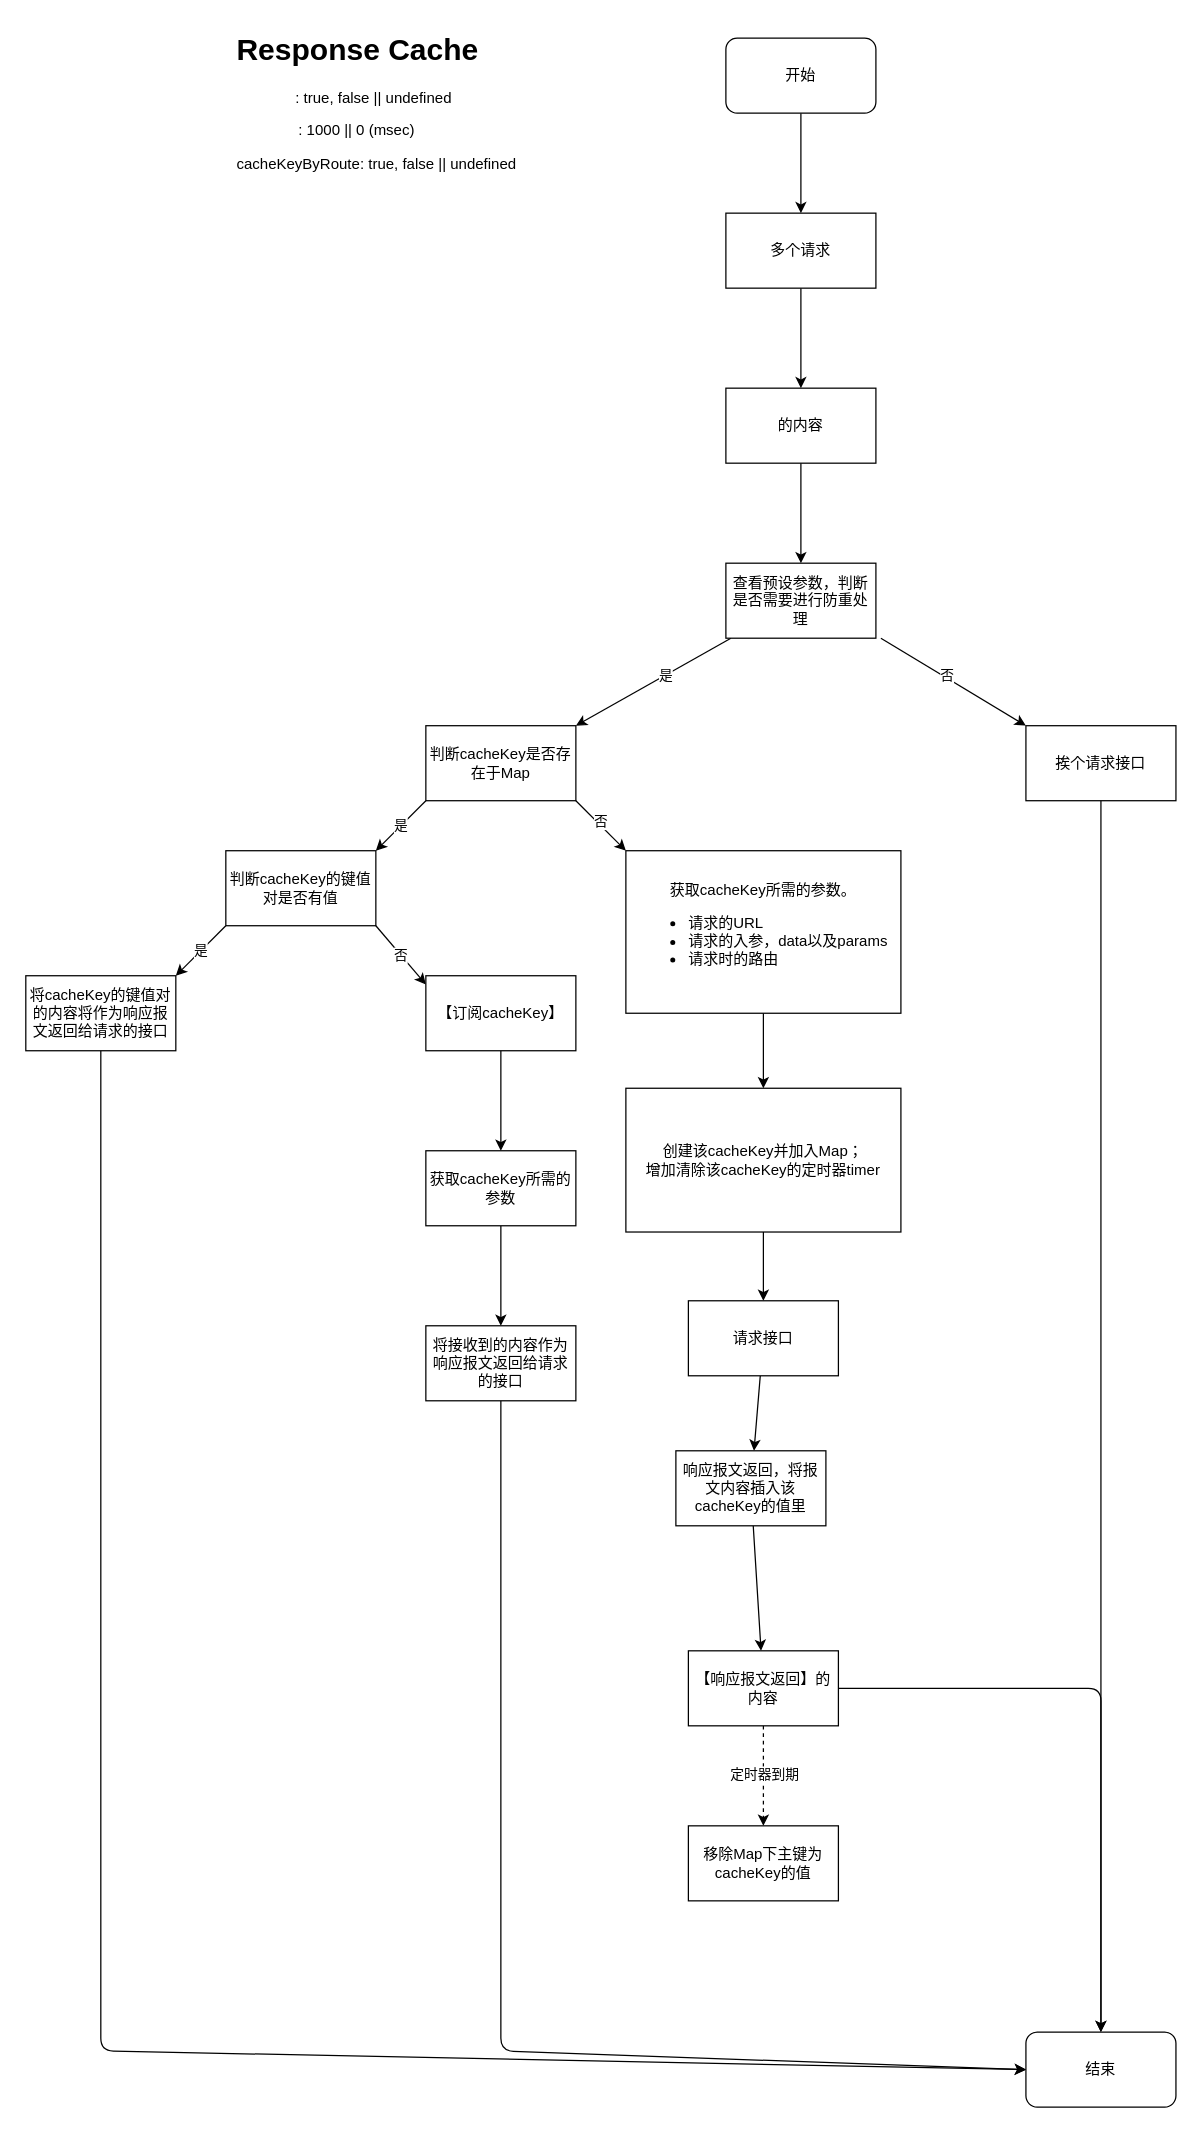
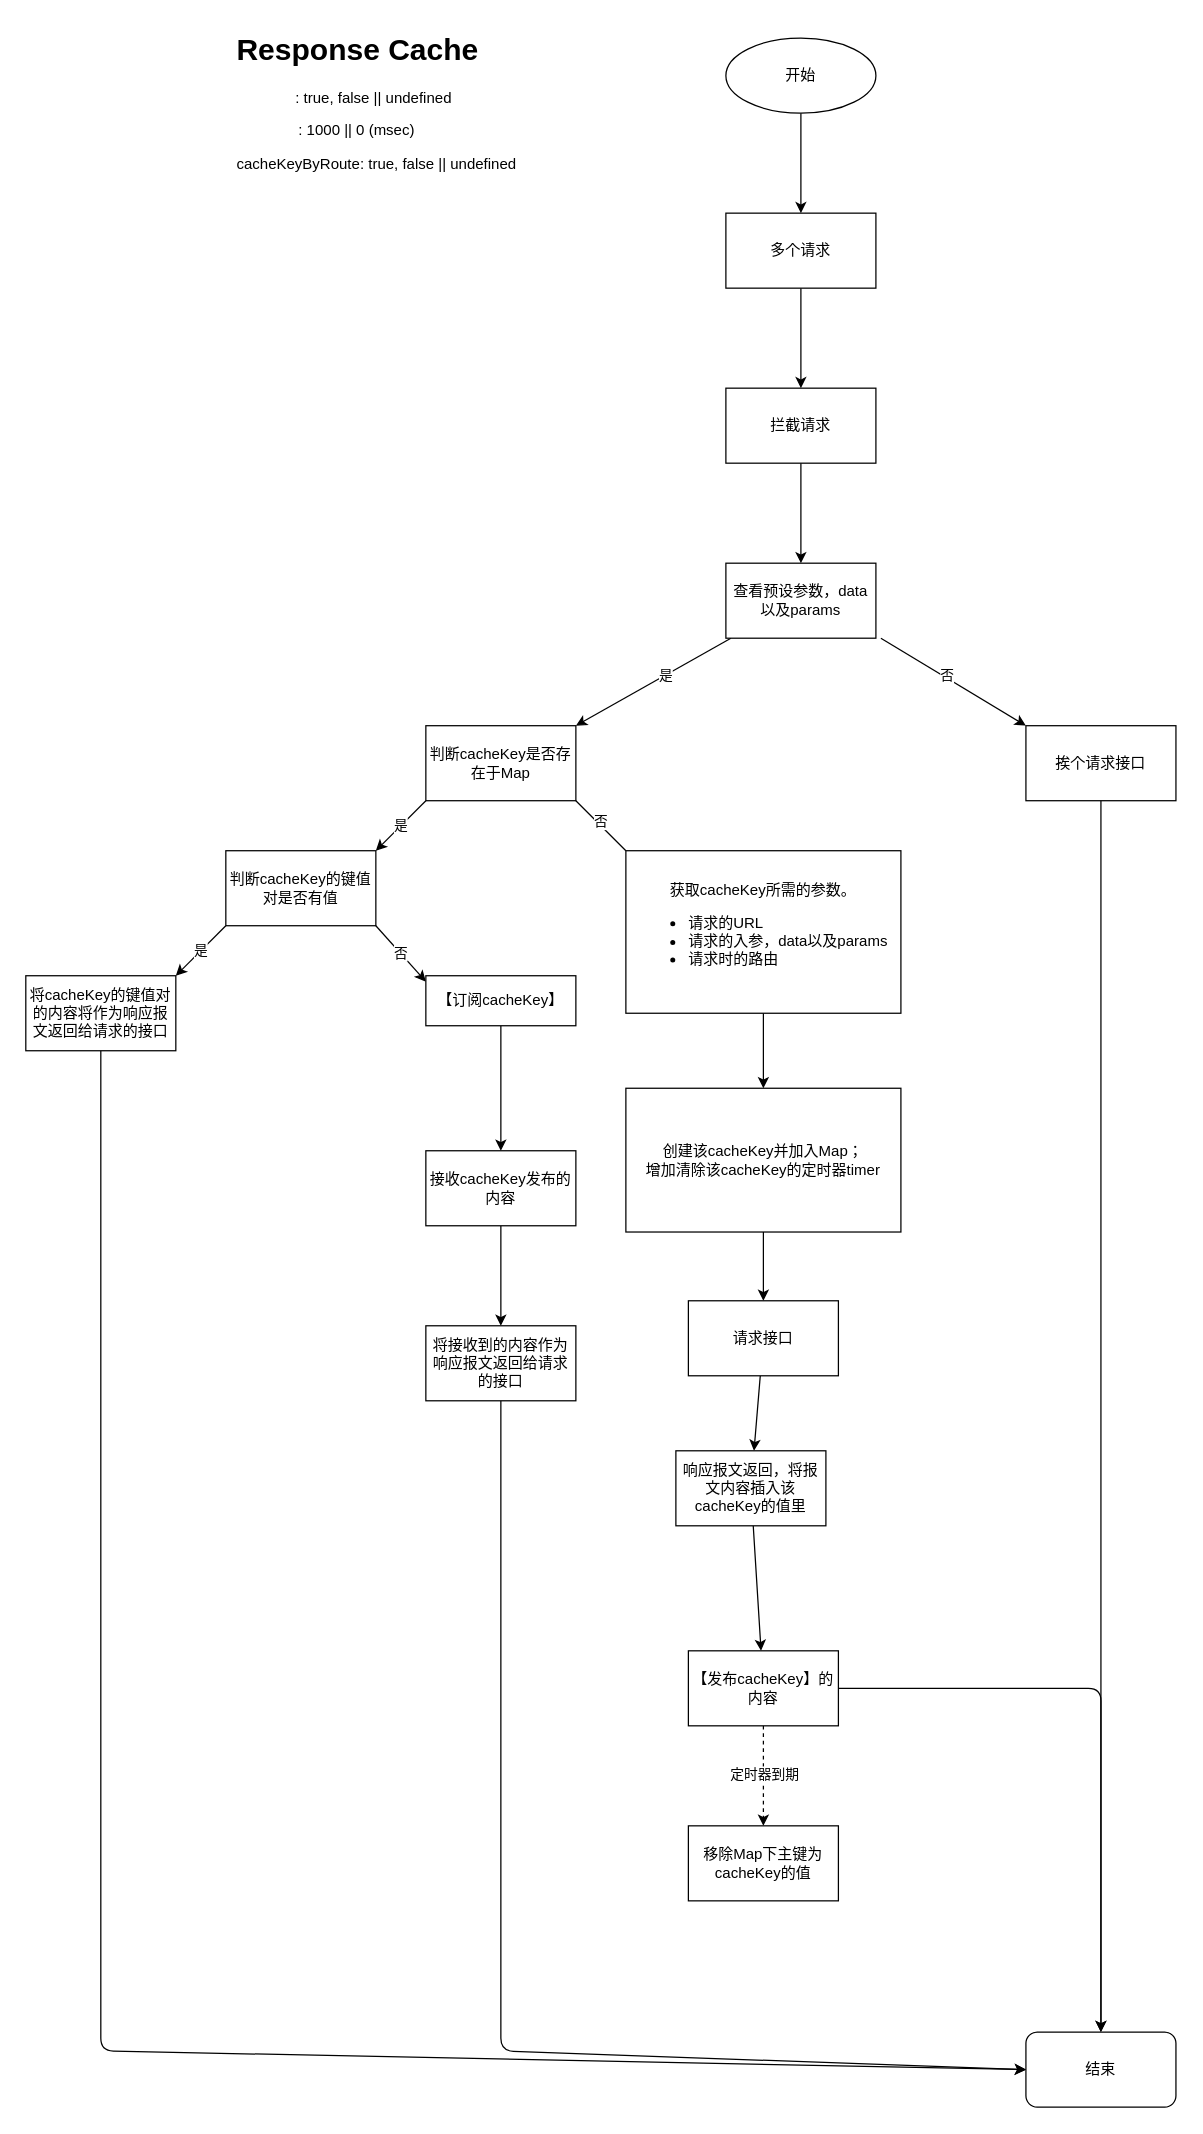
(801, 76) -> (801, 76)
(801, 426) -> (801, 426)
(801, 601) -> (801, 601)
(619, 844) -> (621, 846)
(501, 1013) -> (501, 1001)
(501, 1188) -> (501, 1188)
(763, 1688) -> (763, 1688)
